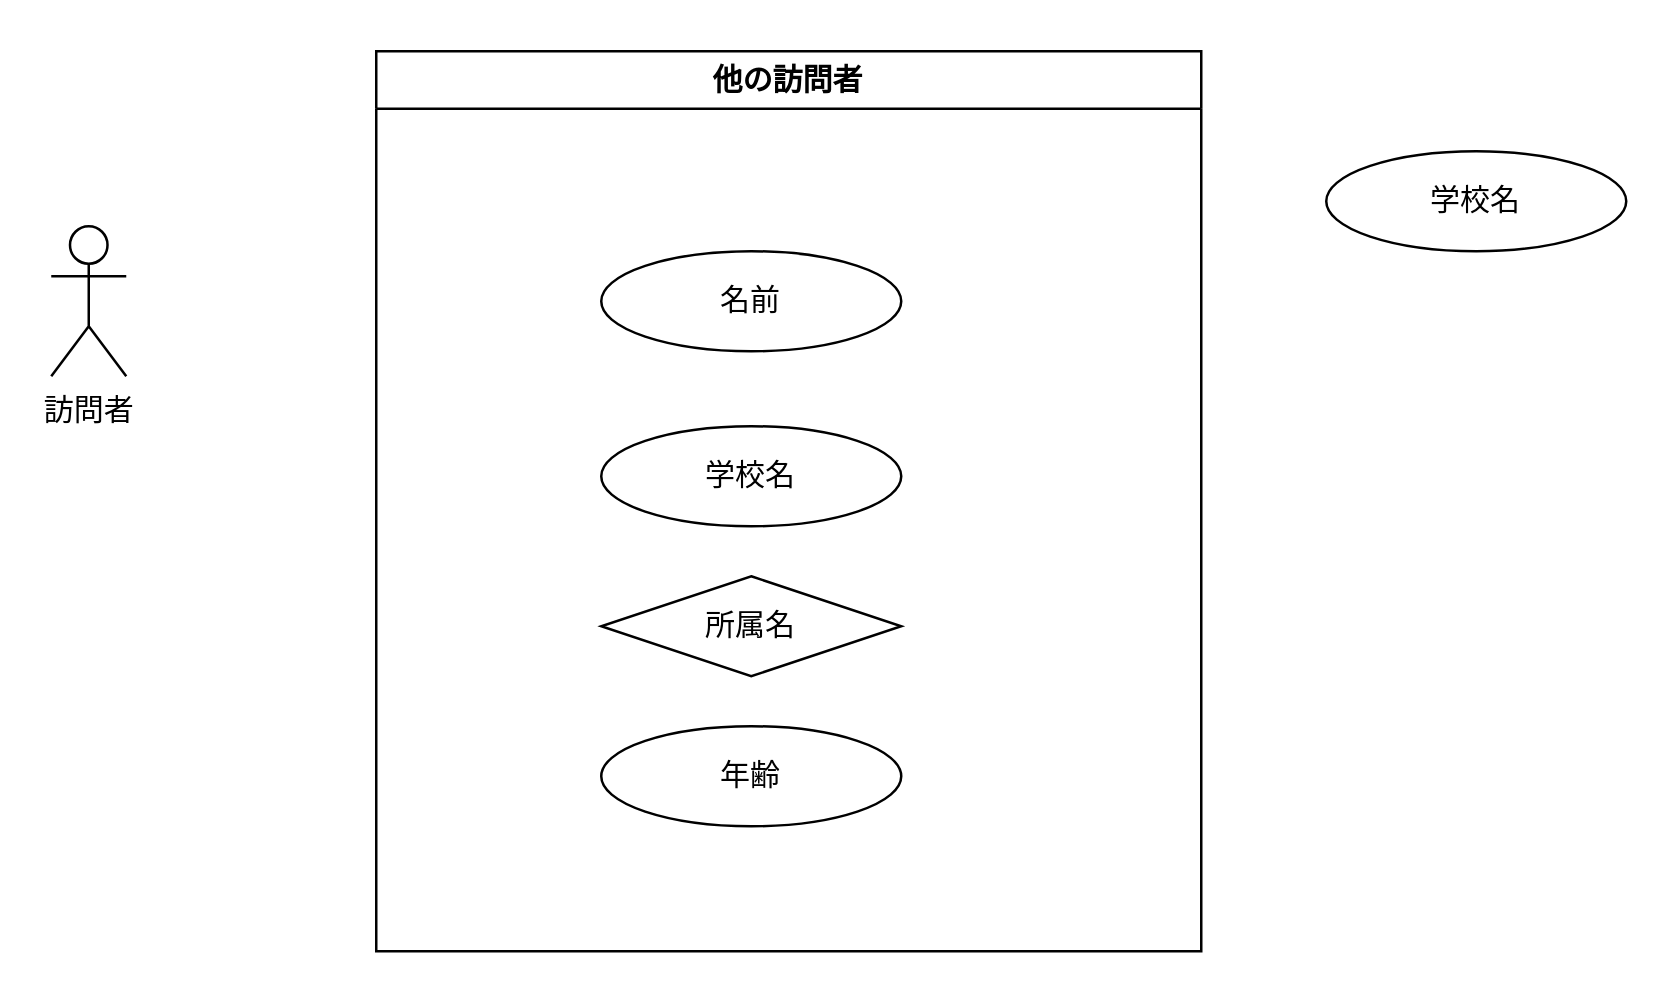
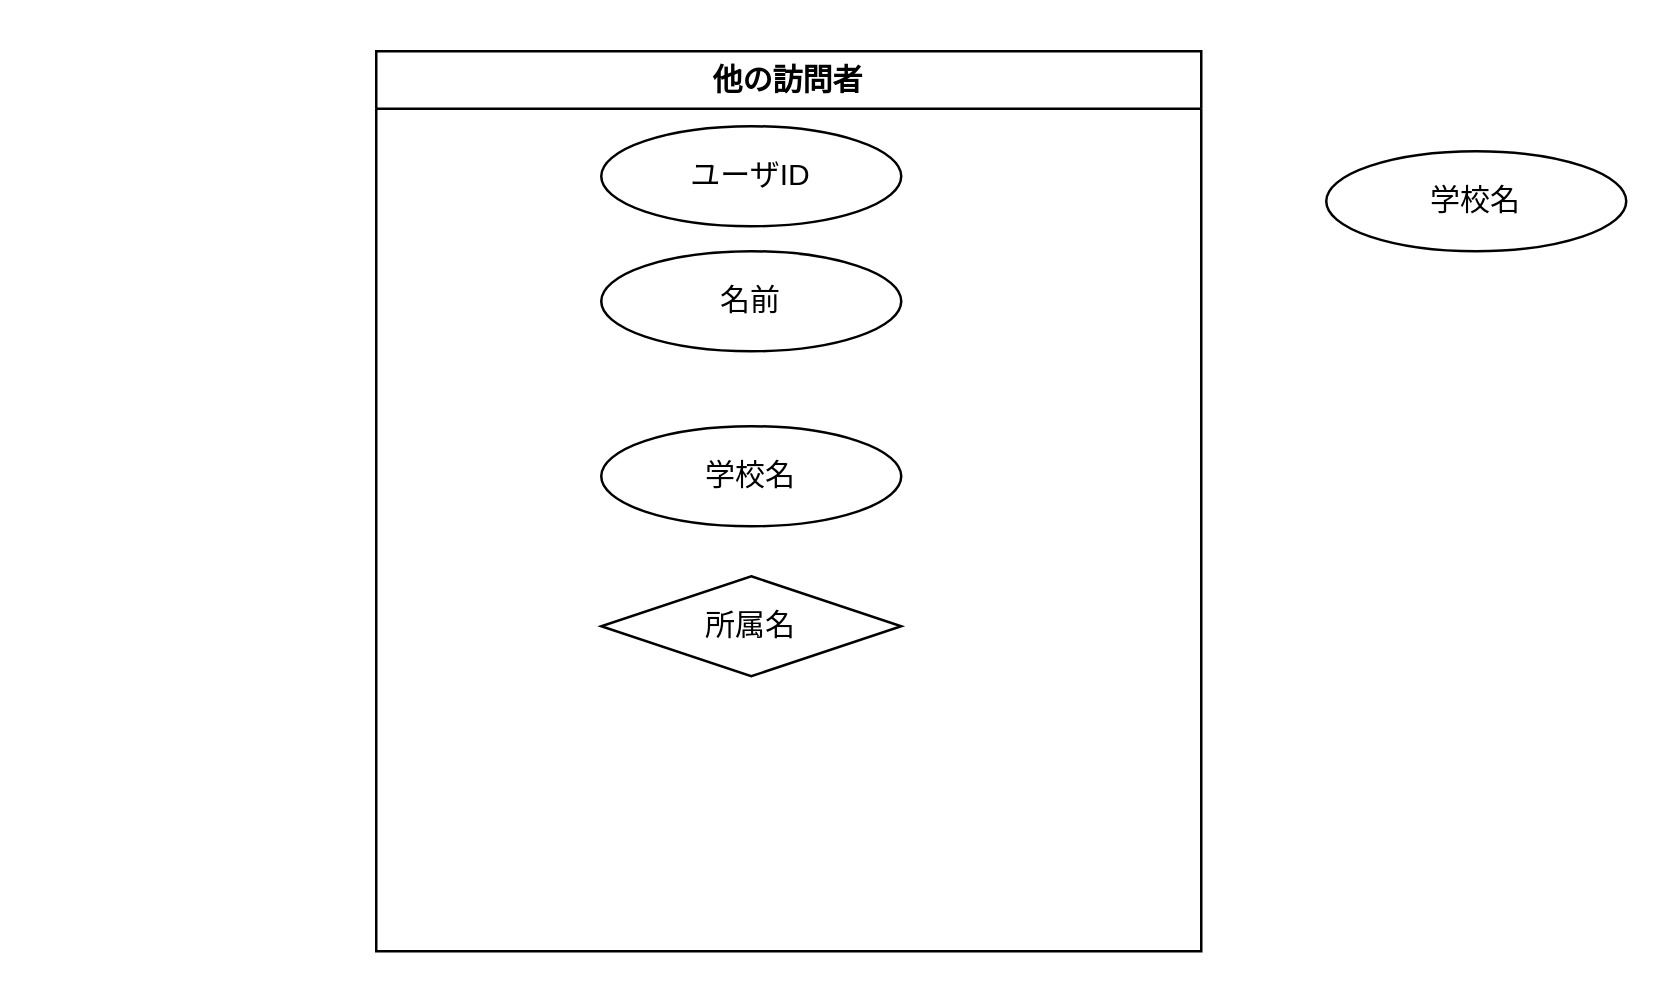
none -> (751, 176)
(89, 301) -> none
(751, 776) -> none
